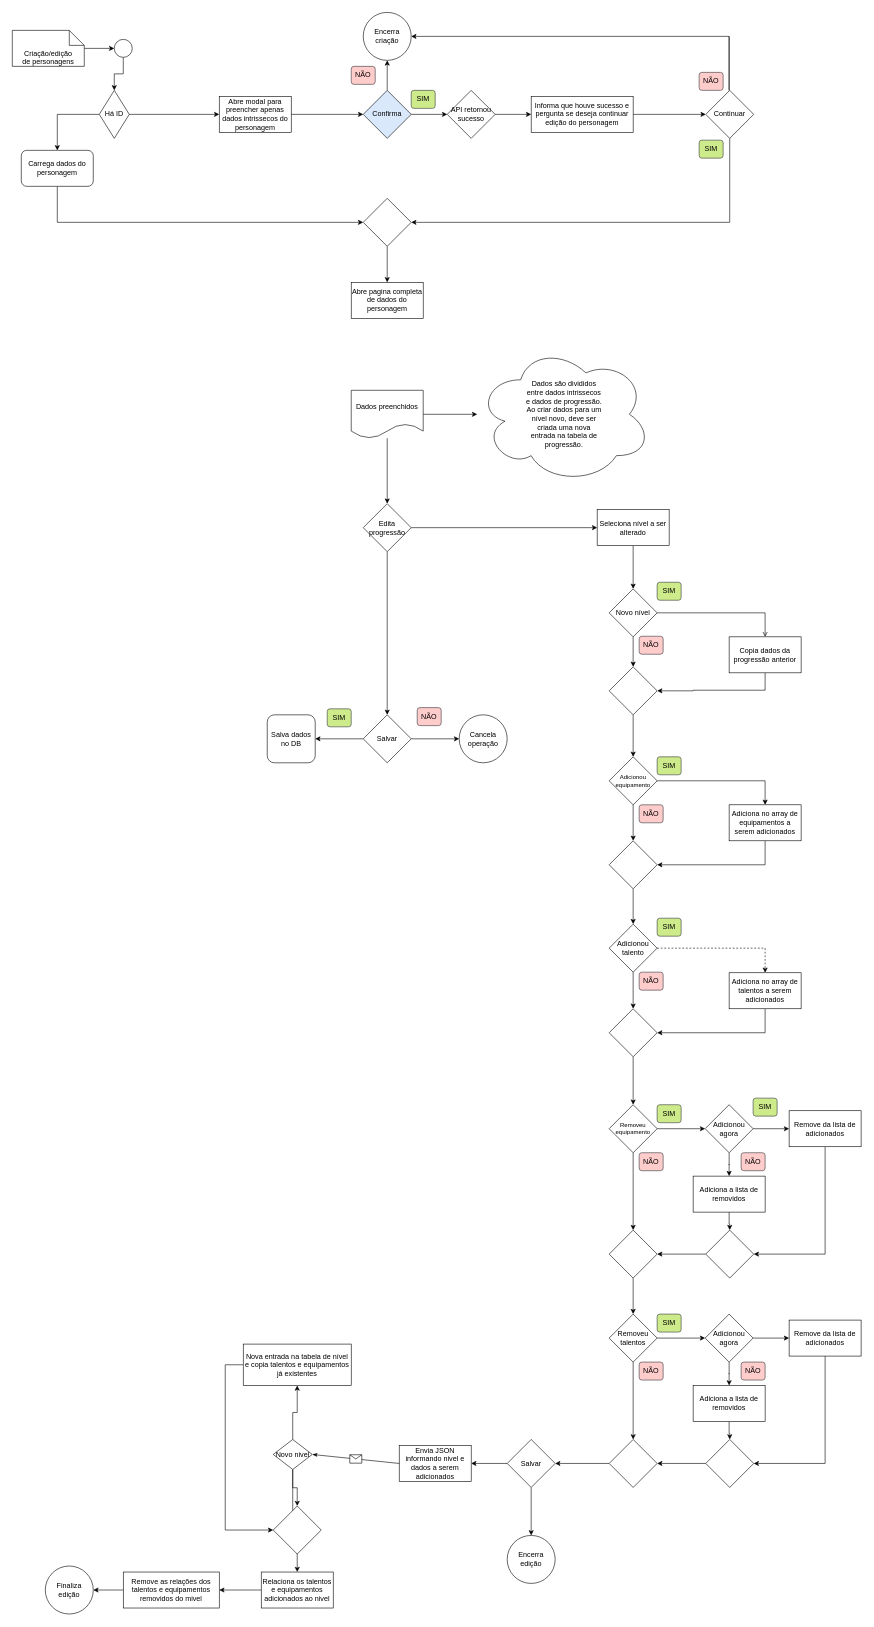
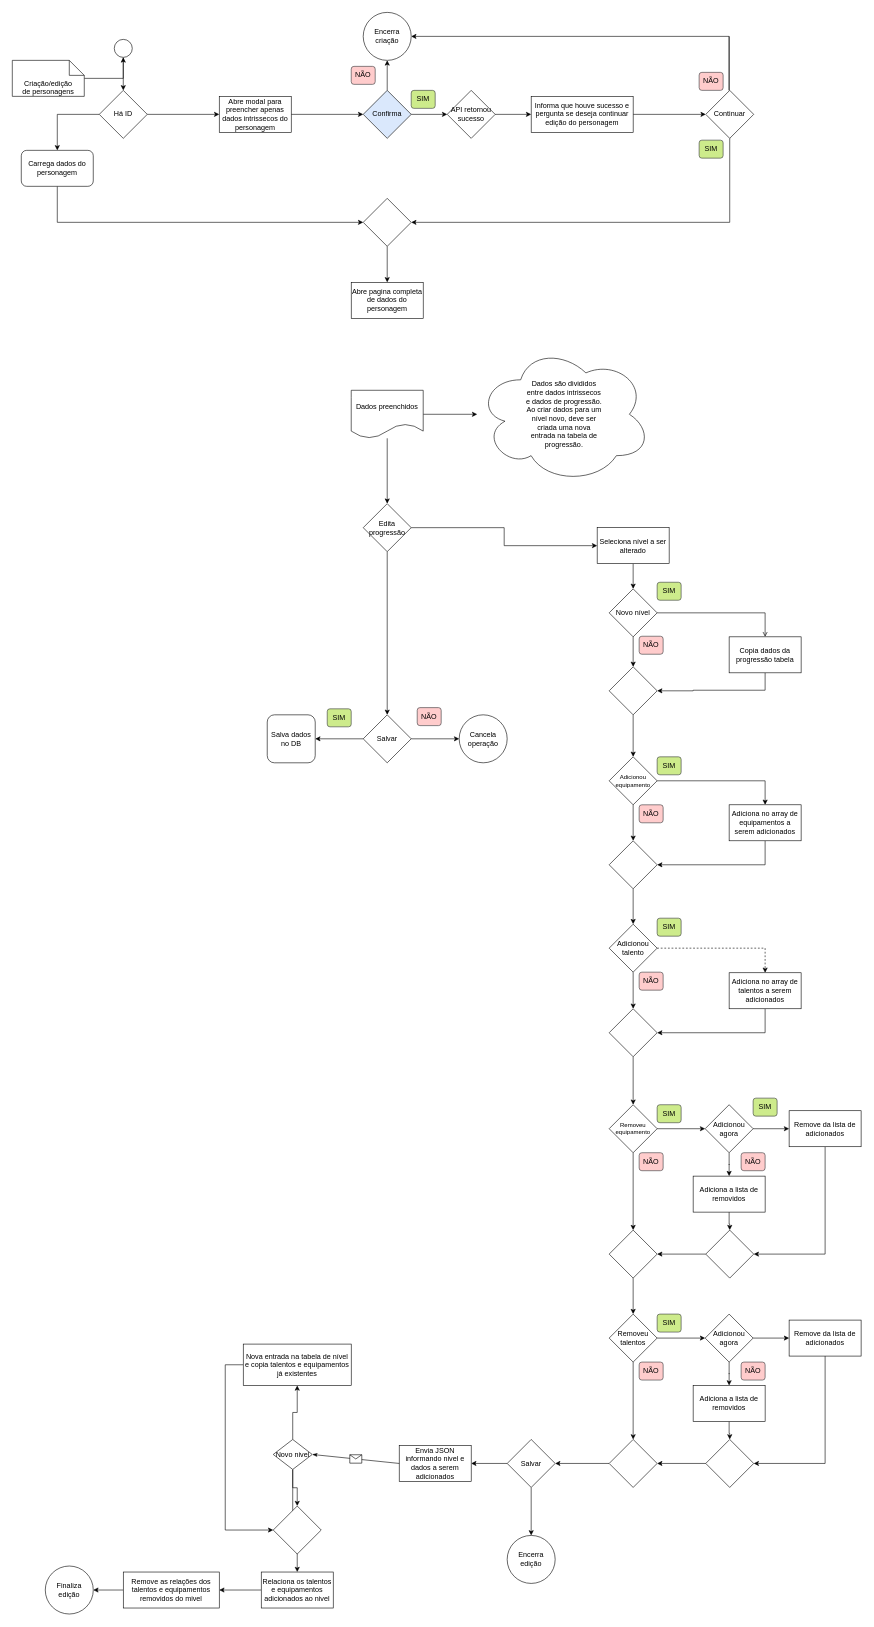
(48, 48) -> (48, 78)
(114, 114) -> (123, 114)
(633, 528) -> (633, 546)
(765, 655) -> (765, 655)
